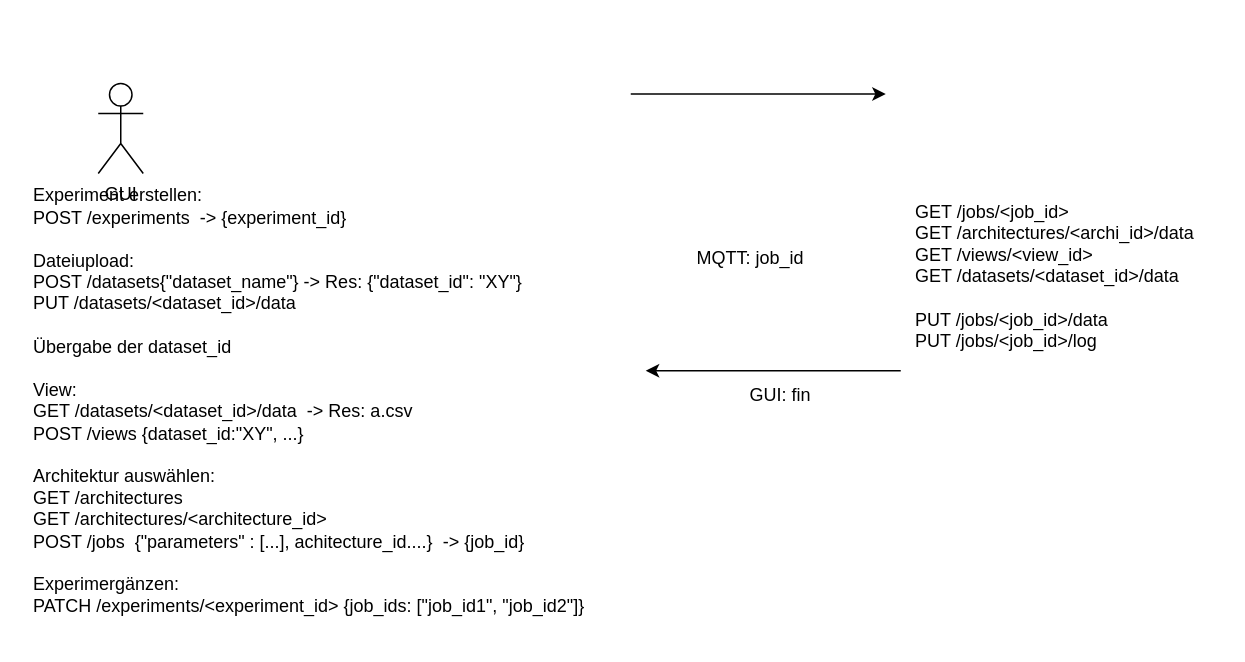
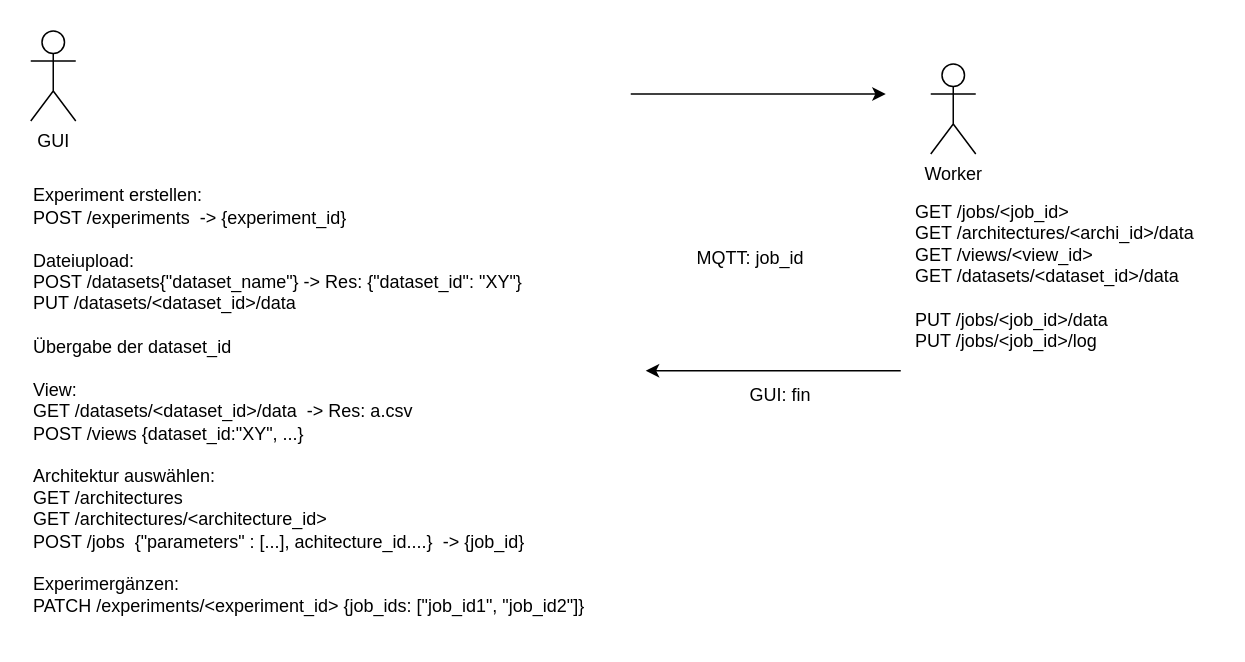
none -> (953, 109)
(121, 128) -> (53, 76)
